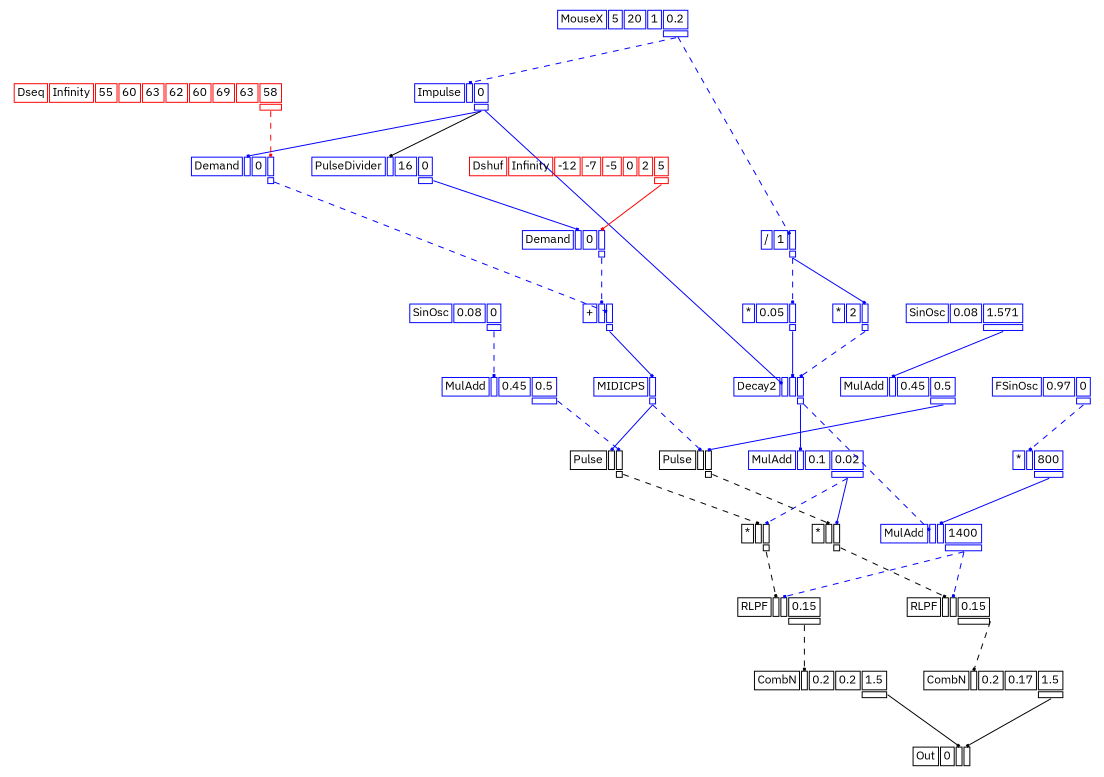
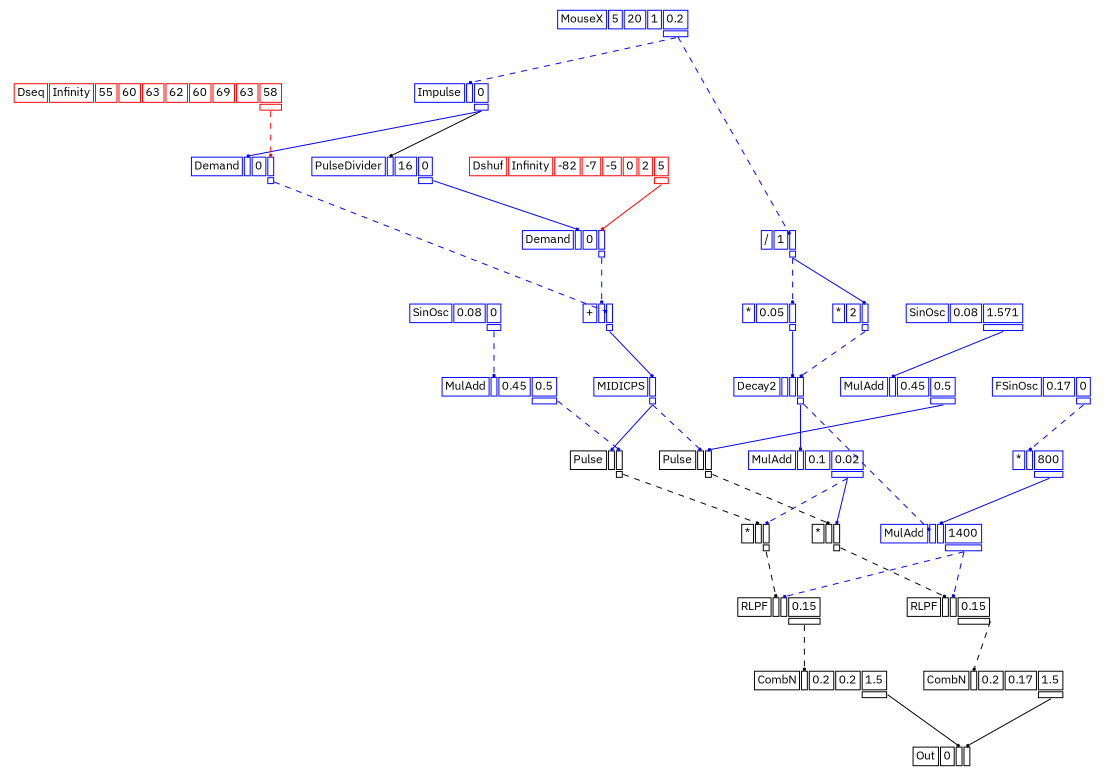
(567, 166) -> (567, 166)
(632, 246) -> none
(1059, 386) -> (1059, 386)
